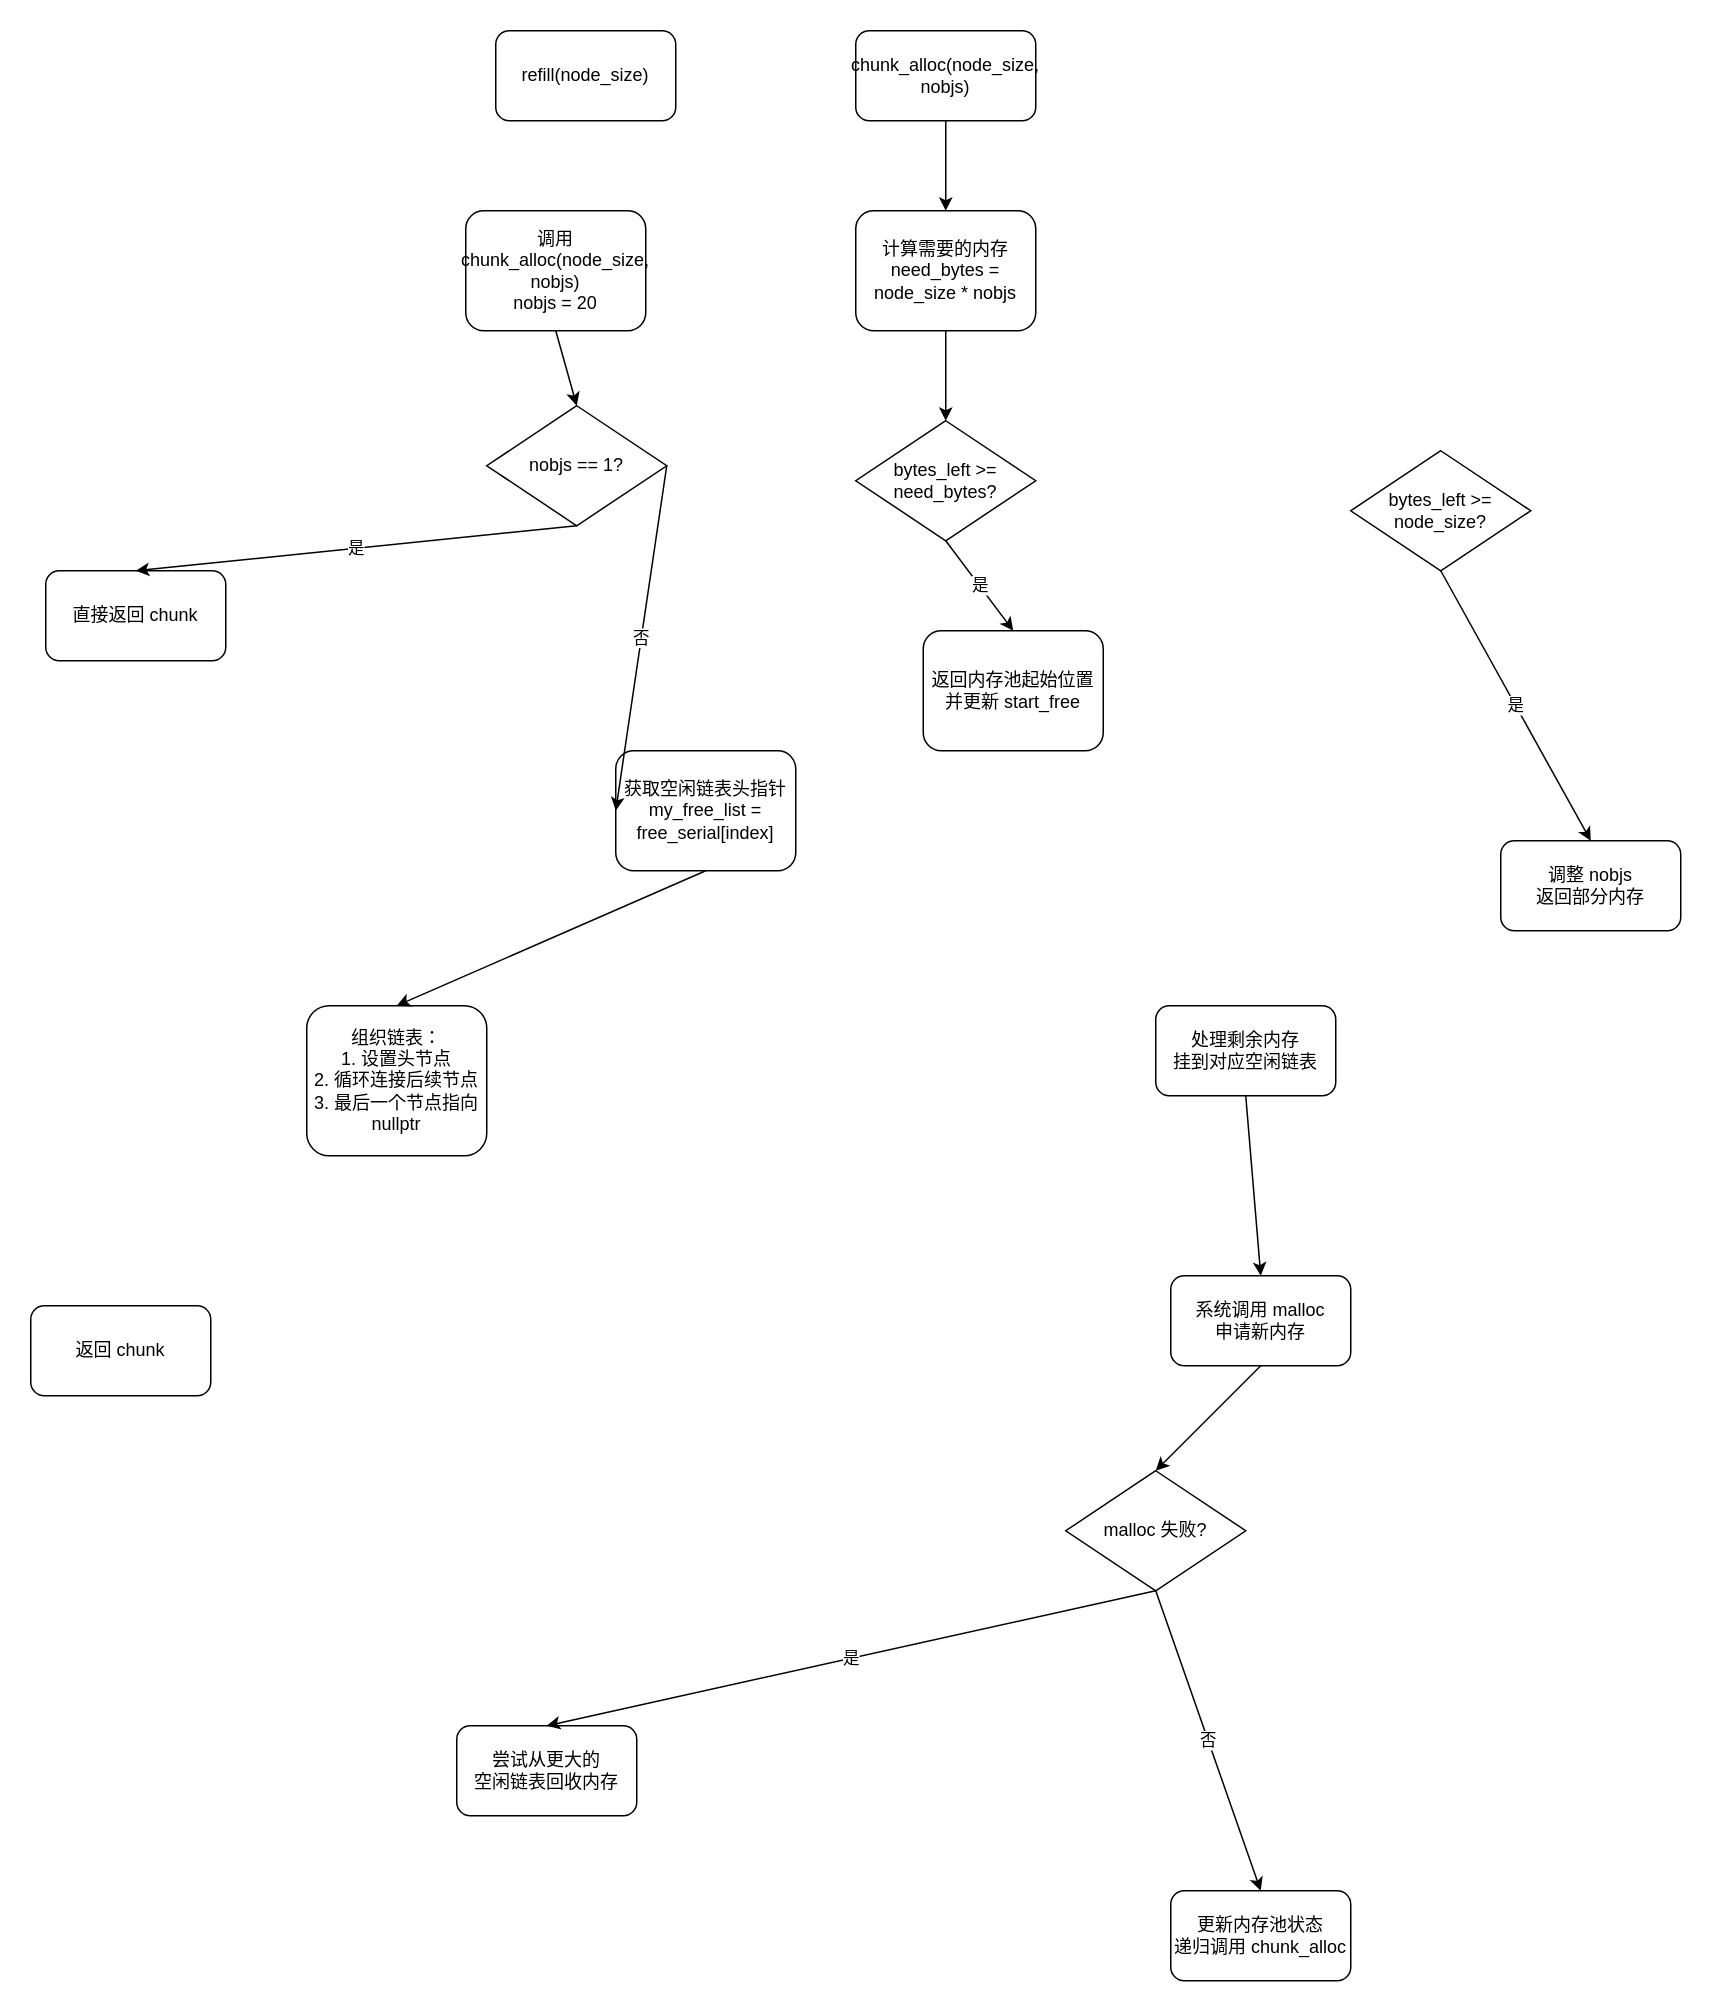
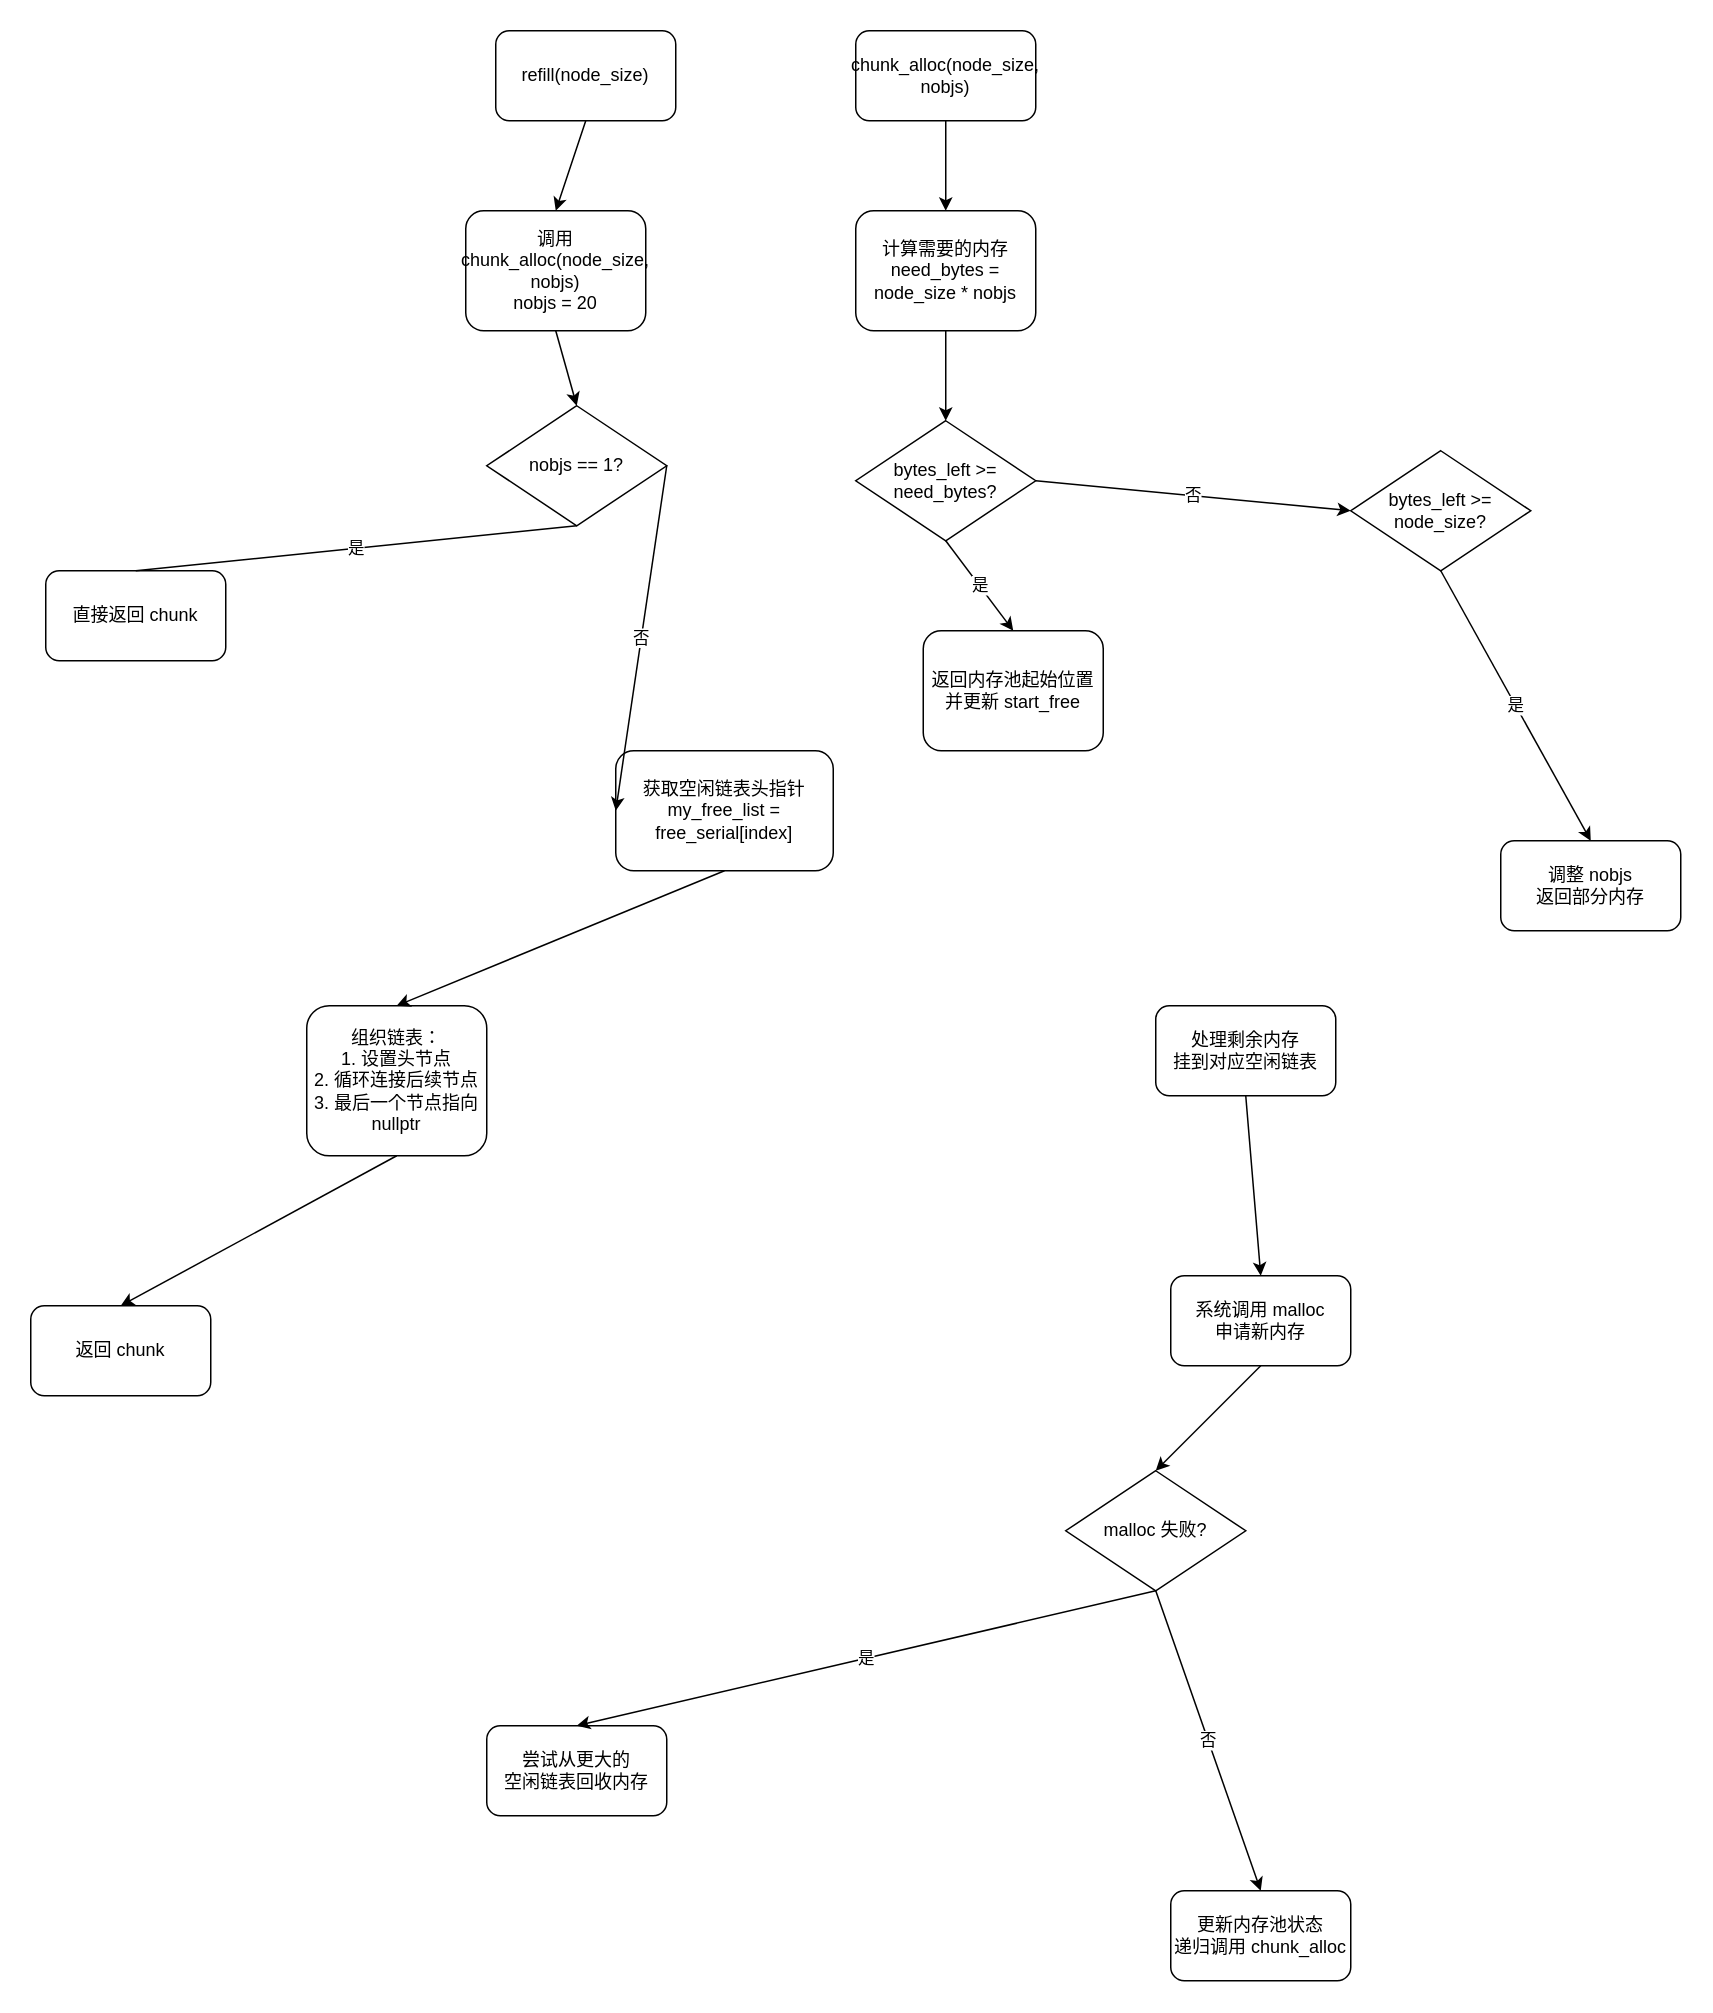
none -> (572, 161)
none -> (1188, 495)
(147, 570) -> (142, 570)
(706, 811) -> (725, 811)
none -> (263, 1228)
(547, 1771) -> (577, 1771)
